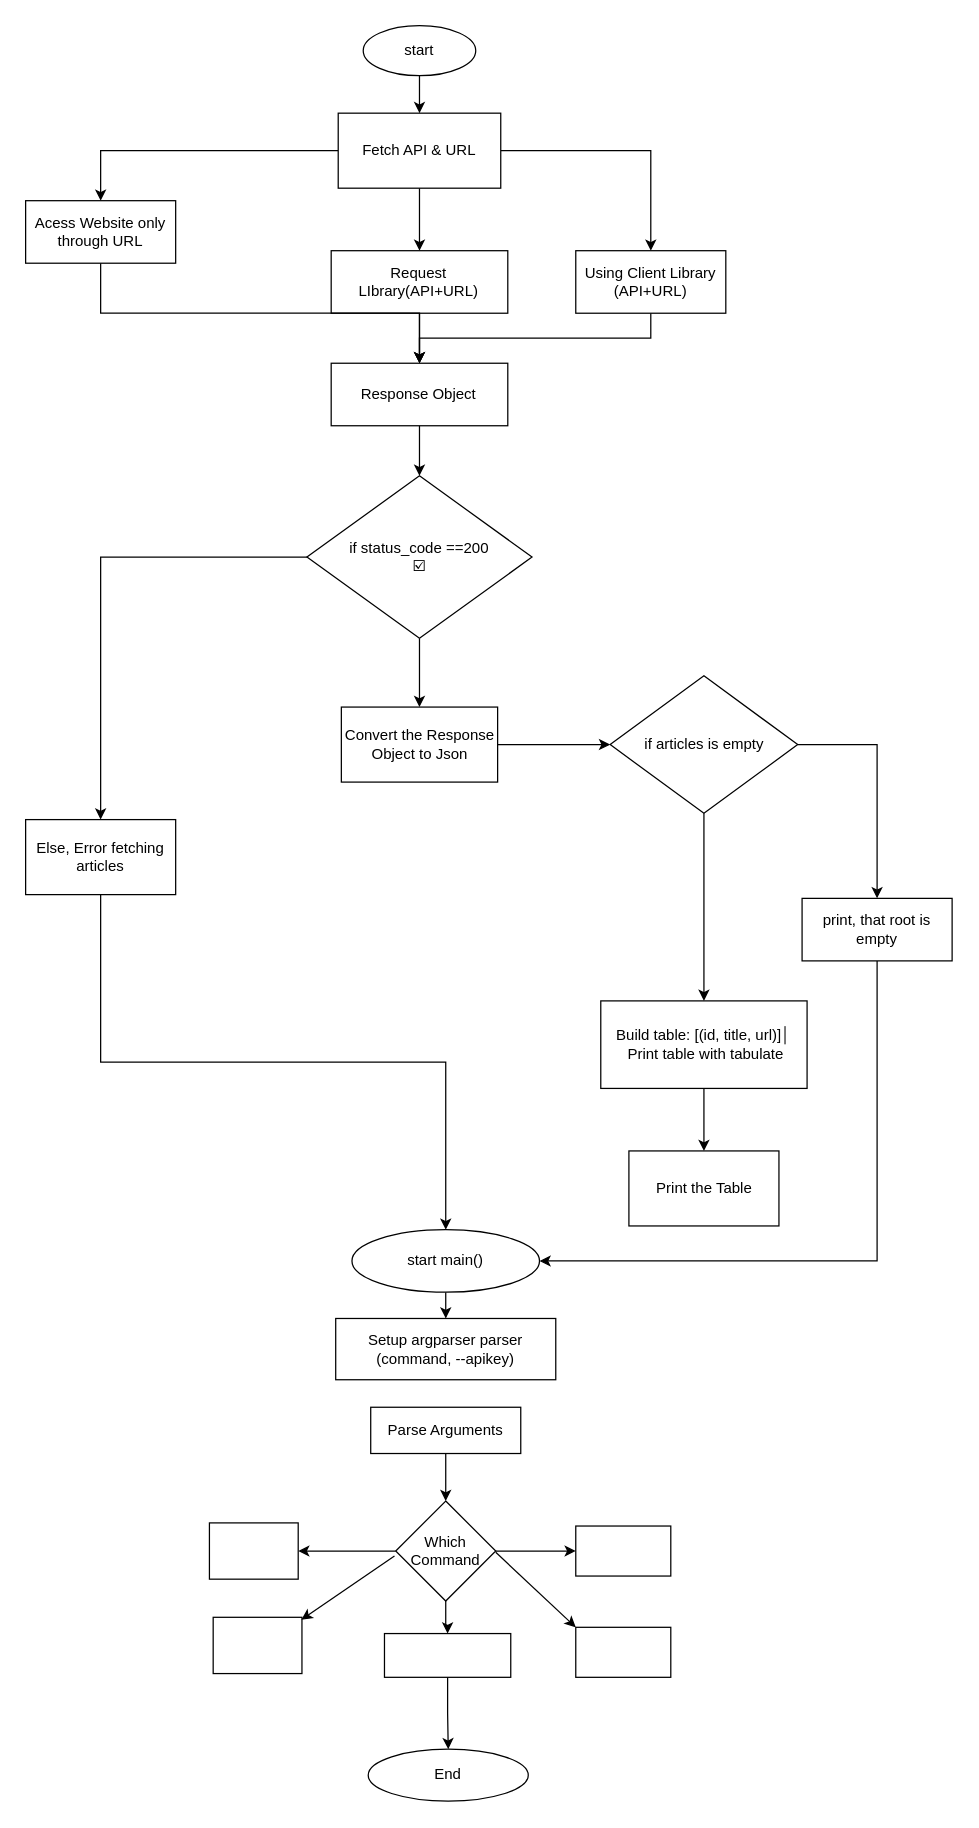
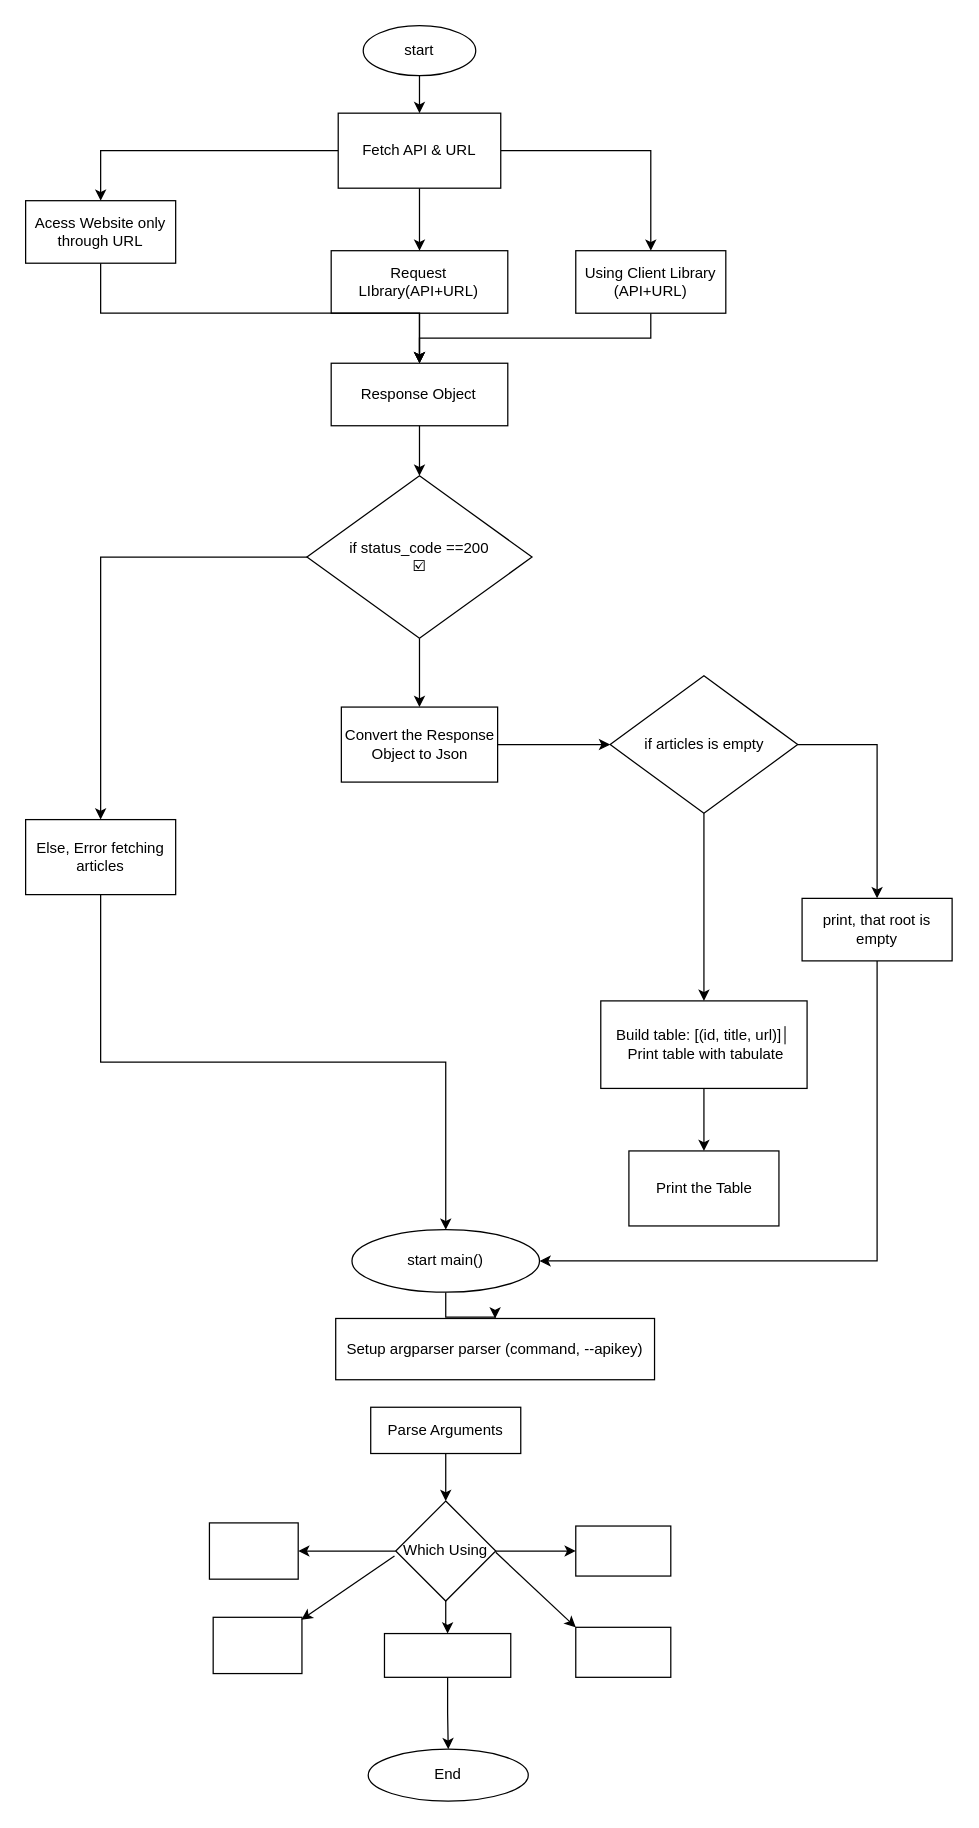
(446, 1349) -> (495, 1349)
(446, 1551) -> (446, 1551)
